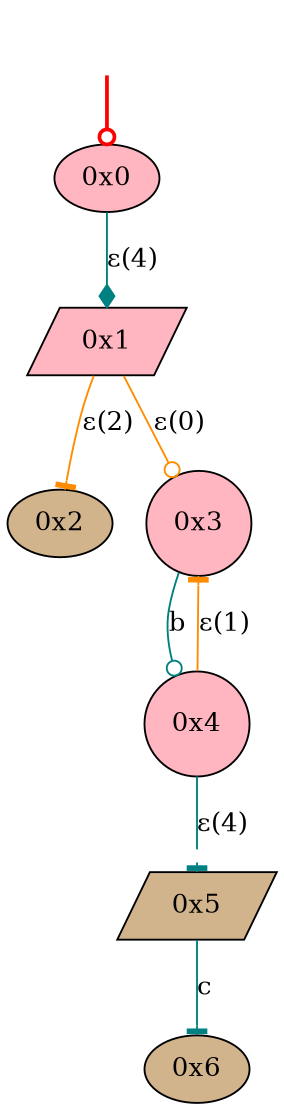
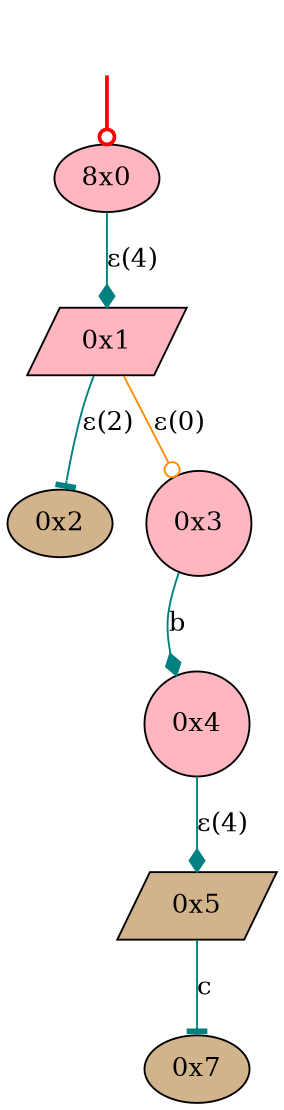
(107, 178) -> (107, 178)
(78, 427) -> (78, 427)
(168, 616) -> (168, 616)
(198, 628) -> none
(197, 813) -> (197, 813)
(197, 1069) -> (197, 1069)
